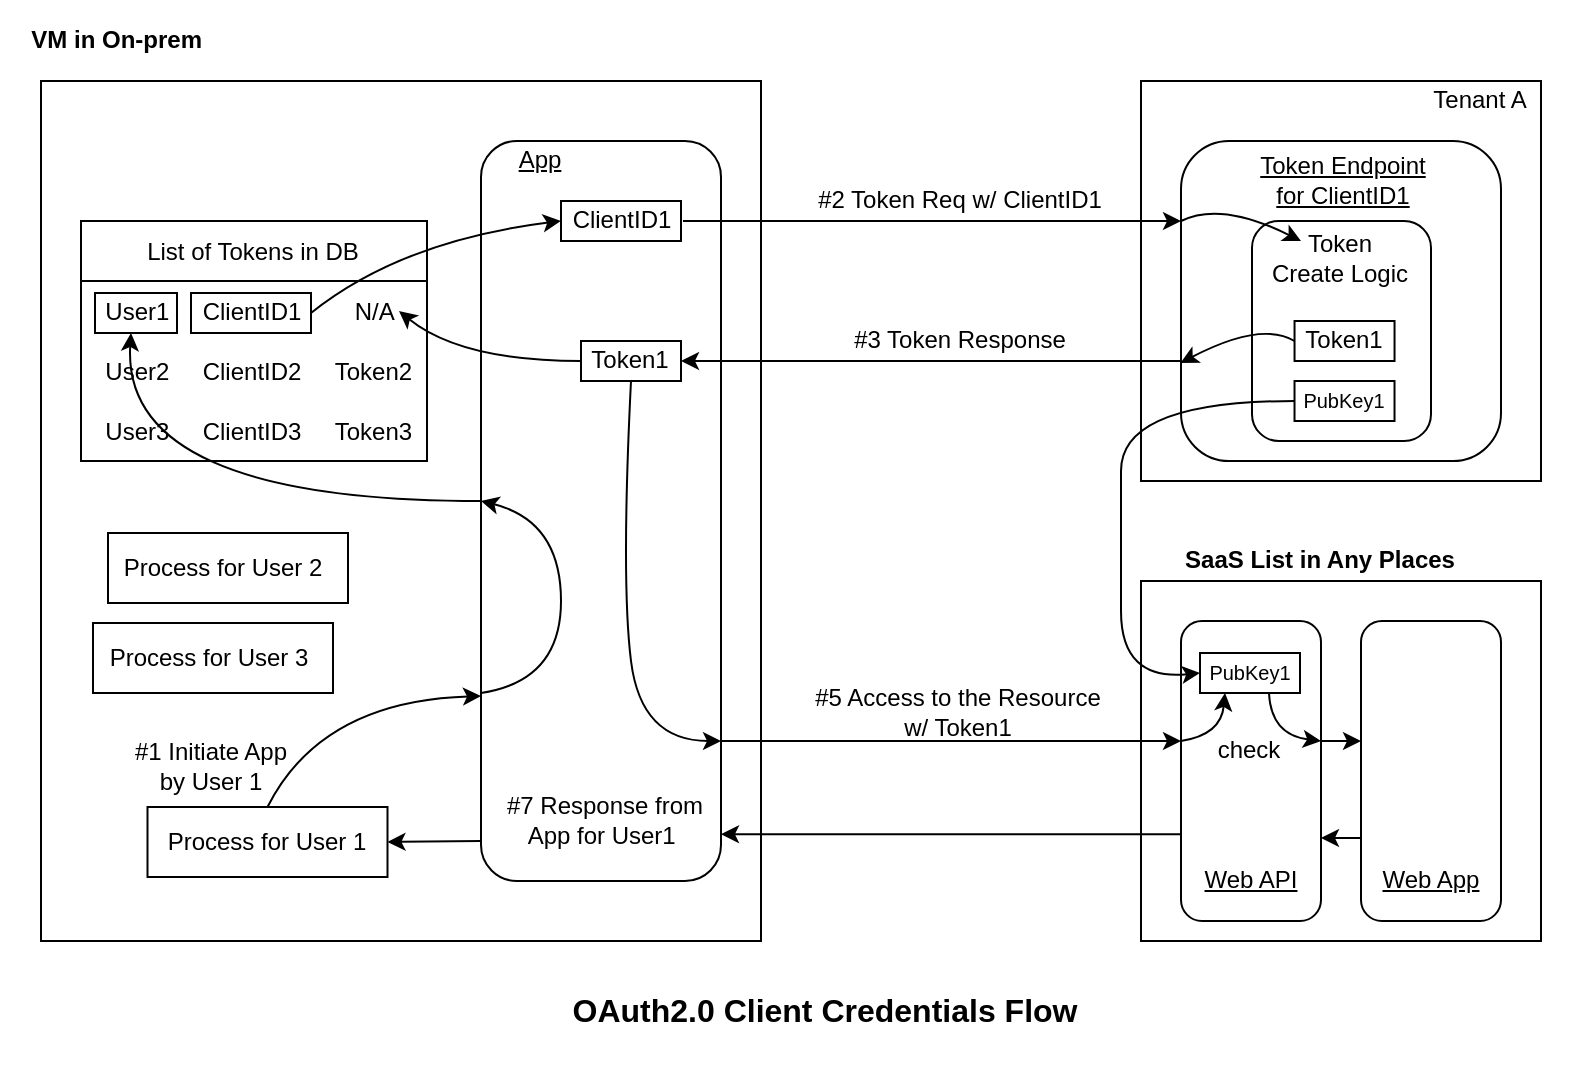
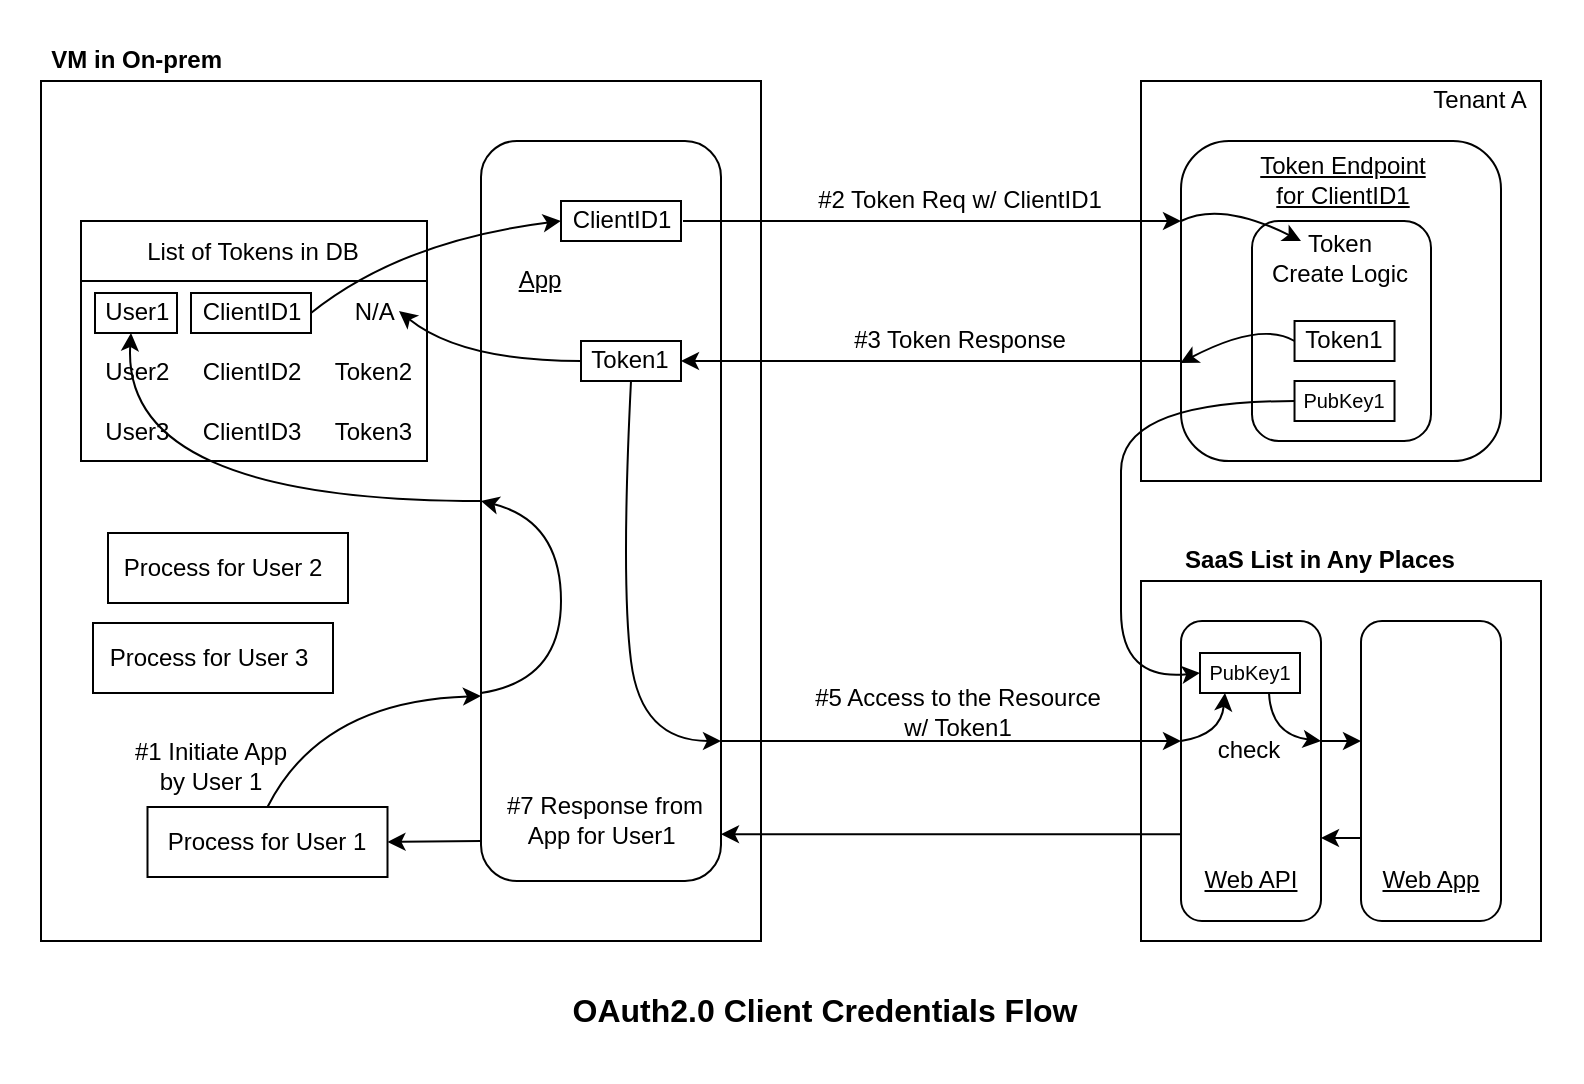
(121, 41) -> (141, 61)
(541, 161) -> (541, 281)
